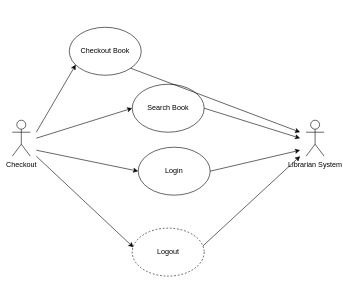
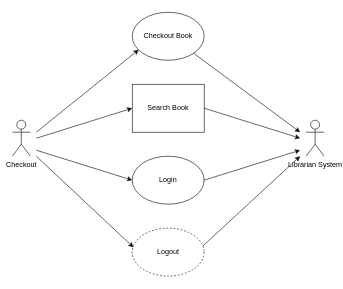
(105, 51) -> (168, 36)
(168, 108) -> (168, 108)
(174, 171) -> (168, 180)
